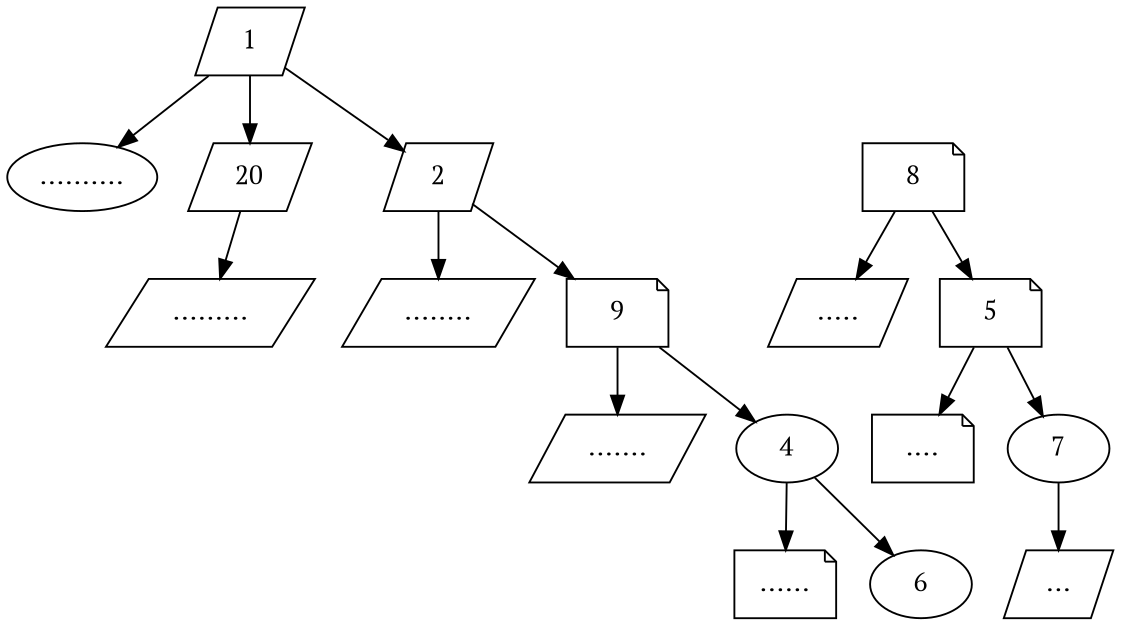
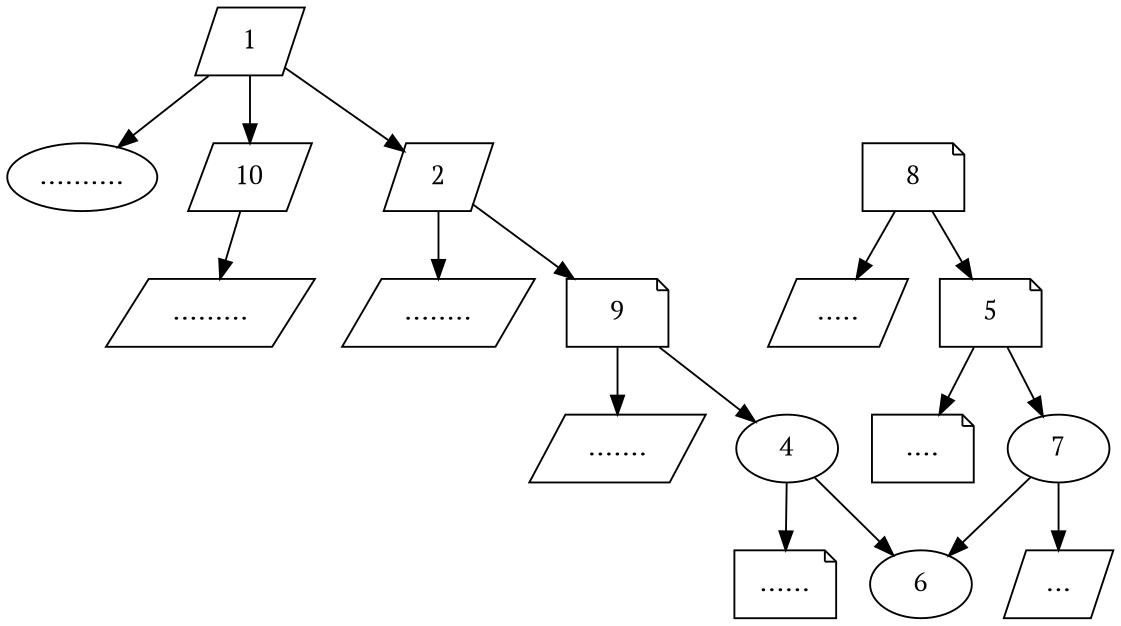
(250, 177) -> (250, 177)
none -> (997, 510)
